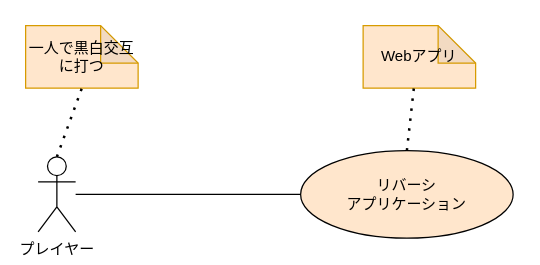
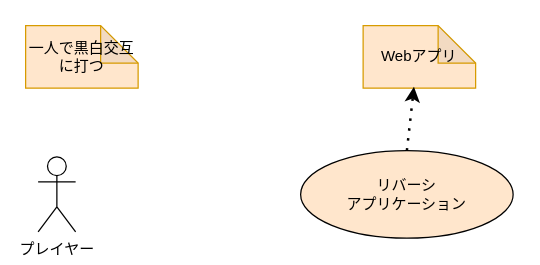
(413, 95) -> (413, 99)
(69, 124) -> none
(188, 194) -> none
